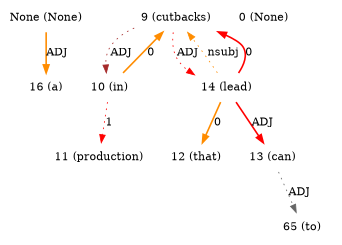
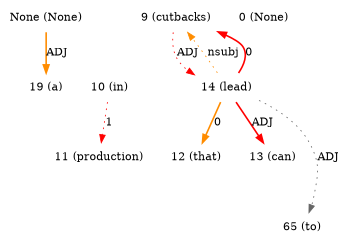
(114, 42) -> none
(140, 56) -> none
(46, 88) -> (46, 88)
(286, 189) -> (309, 142)
